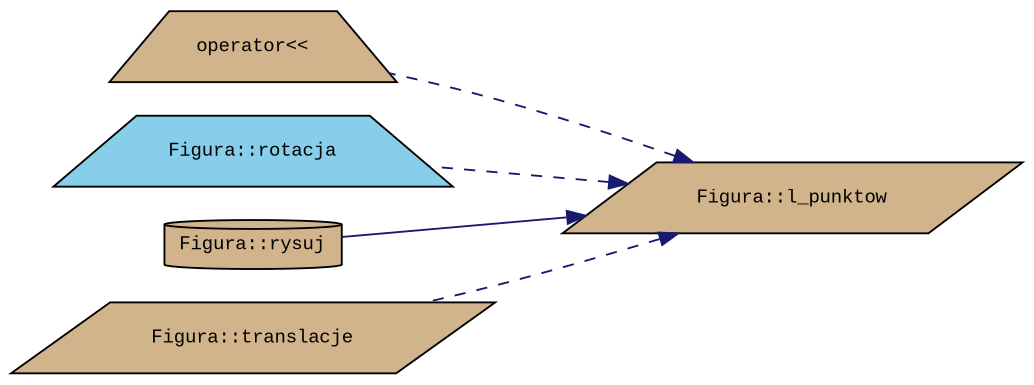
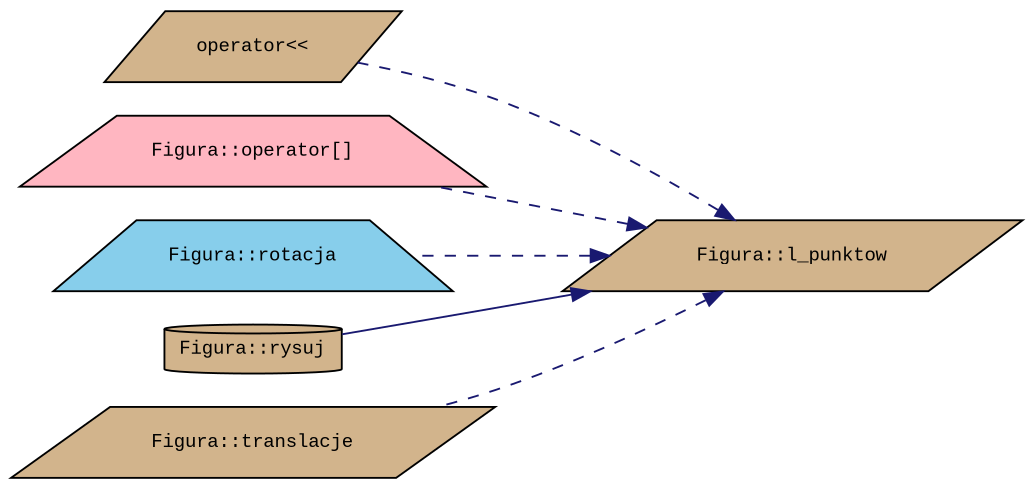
(253, 47) -> (253, 47)
none -> (253, 151)
